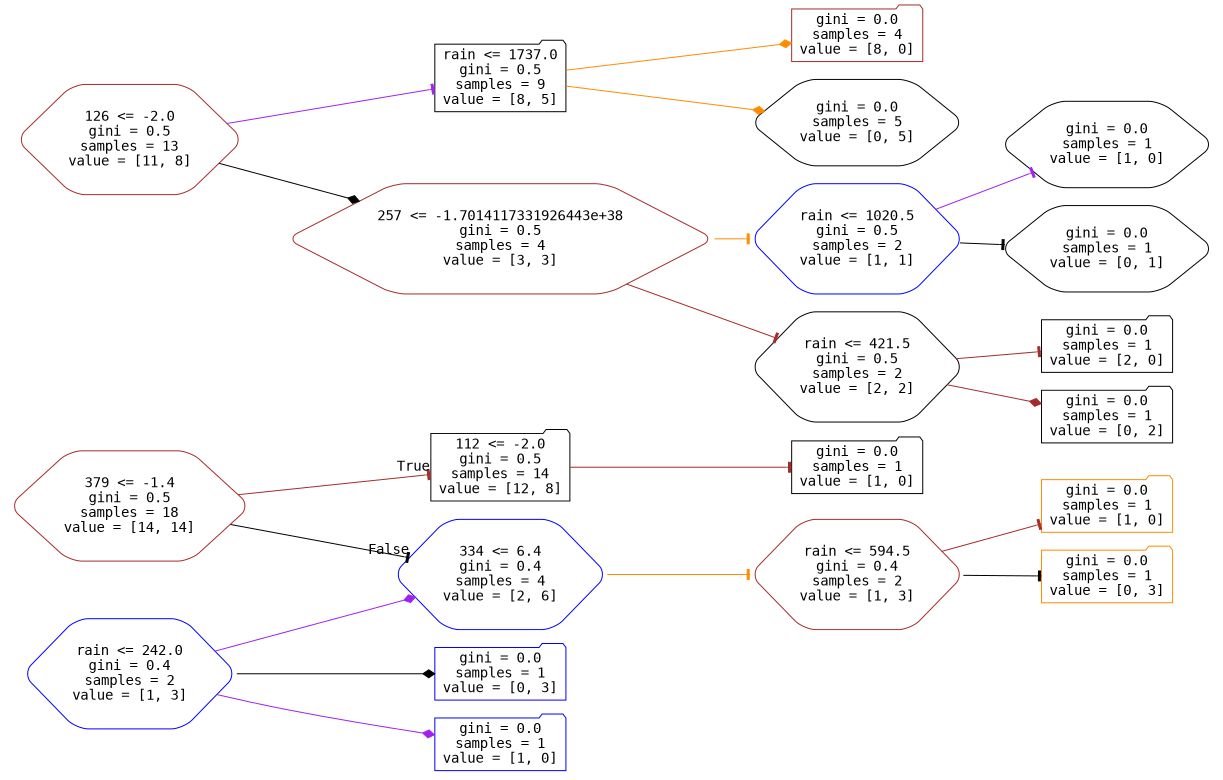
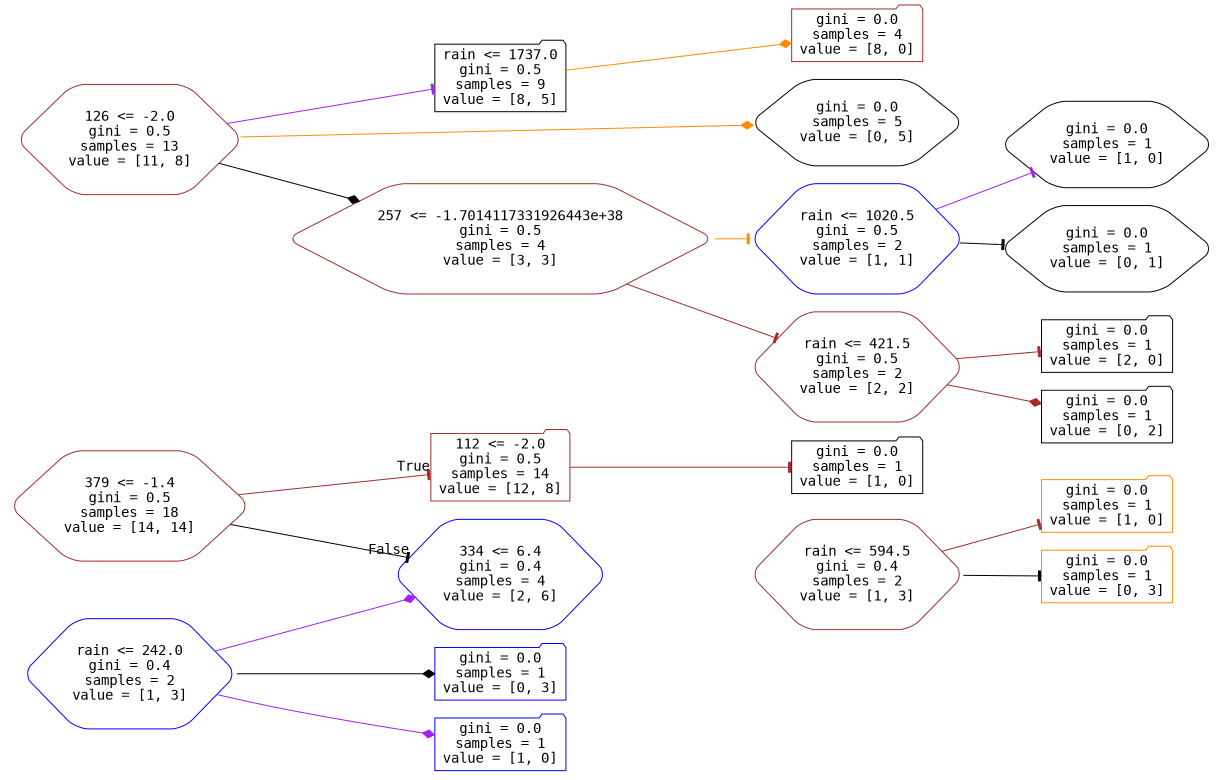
(659, 98) -> (491, 131)
(857, 367) -> (857, 367)
(500, 467) -> (500, 467)
(676, 574) -> none
